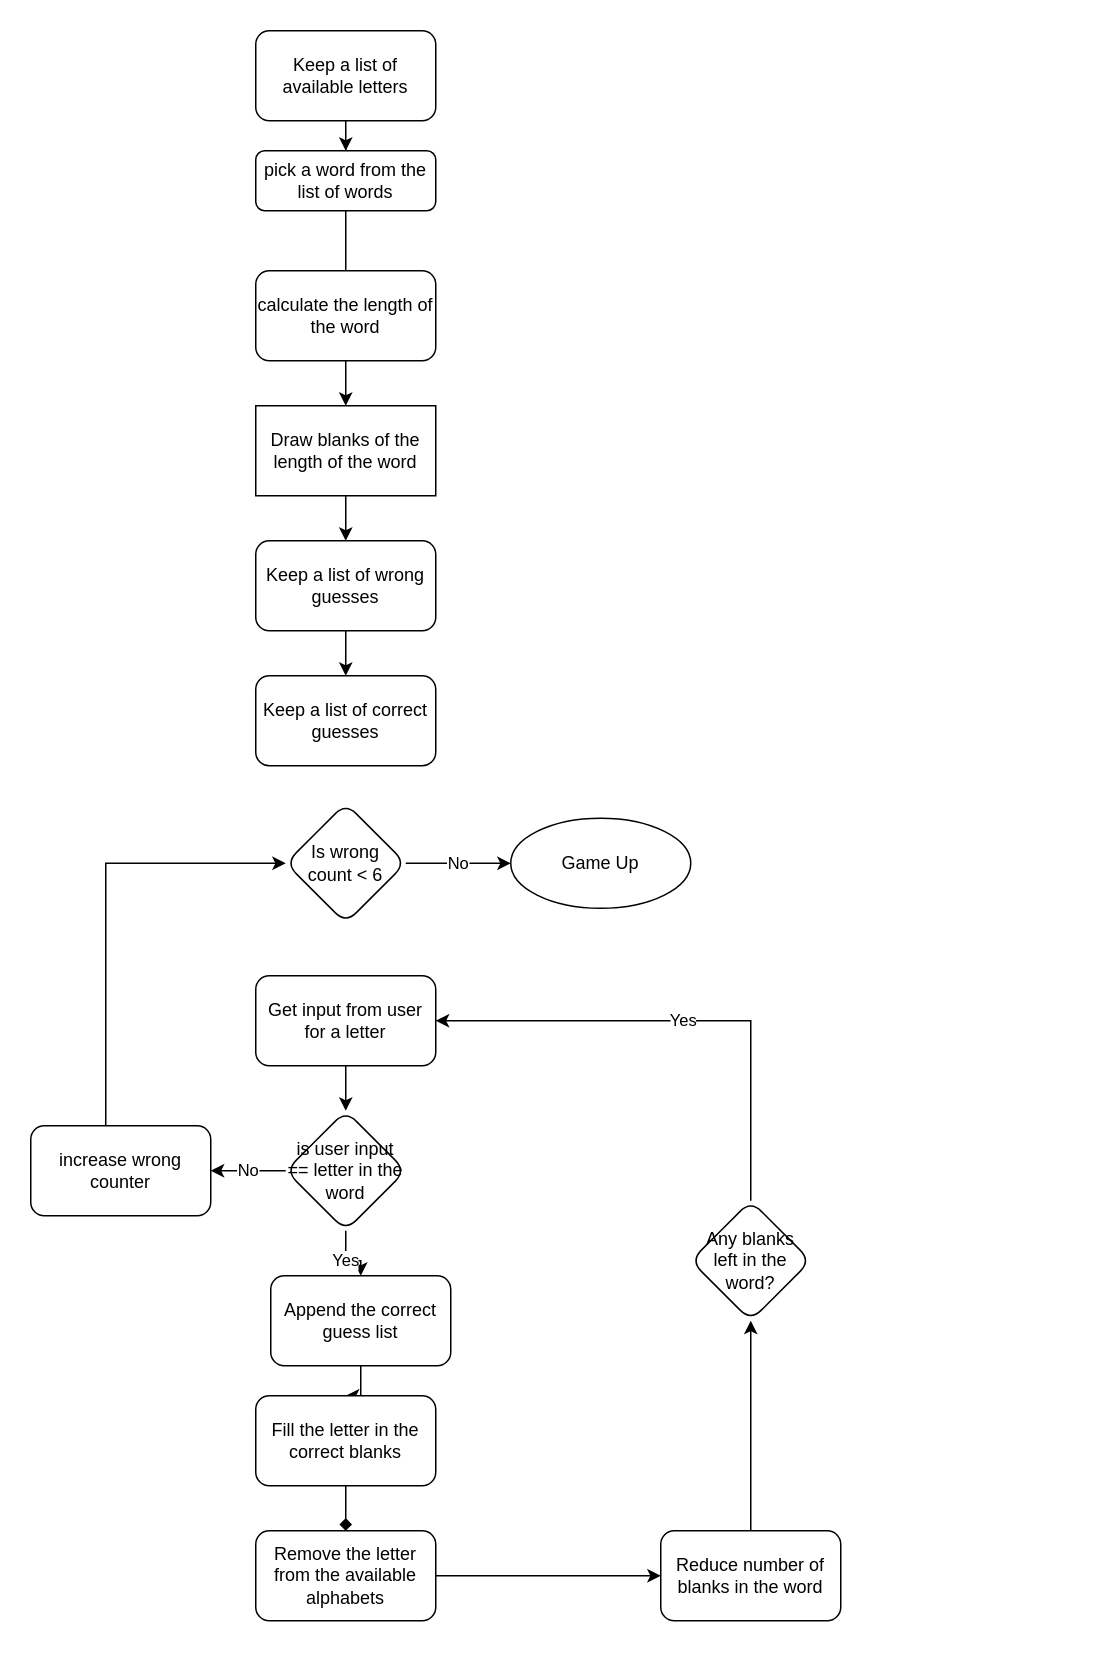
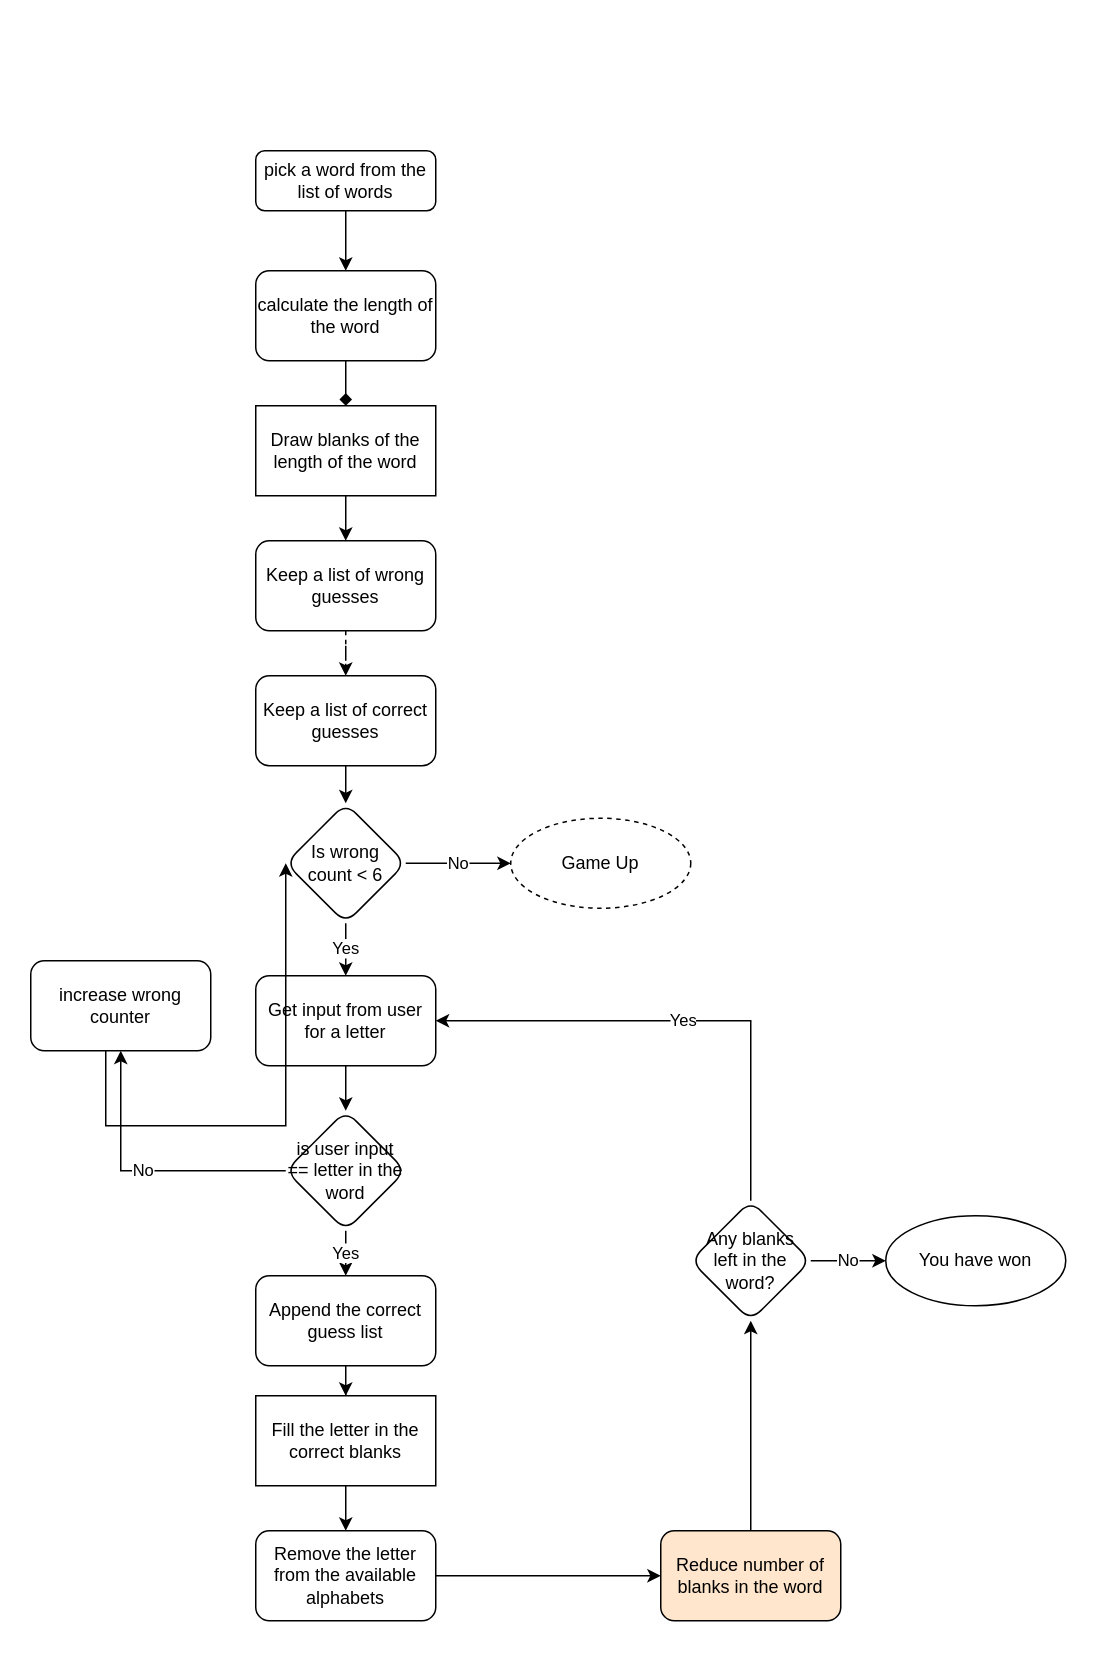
(346, 76) -> none
(346, 141) -> none
(346, 263) -> (346, 259)
(346, 394) -> (346, 393)
(346, 640) -> (346, 640)
none -> (346, 790)
(601, 863) -> (601, 863)
none -> (346, 951)
(121, 1171) -> (121, 1006)
none -> (843, 1261)
none -> (976, 1261)
(361, 1321) -> (346, 1321)
(346, 1441) -> (346, 1441)
(346, 1518) -> (346, 1519)
(751, 1576) -> (751, 1576)
